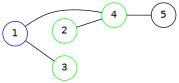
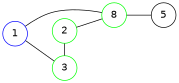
(114, 15) -> (114, 15)
none -> (65, 50)
